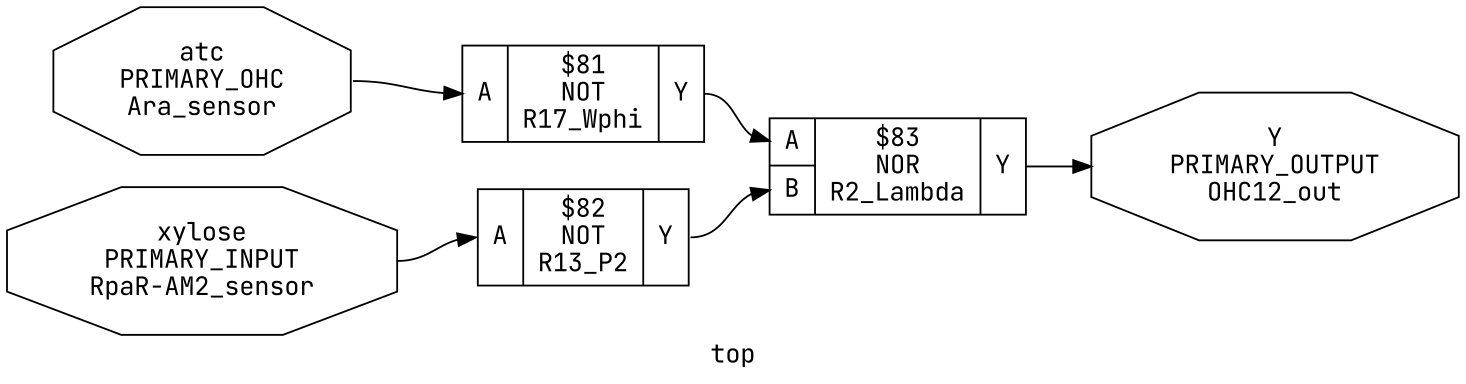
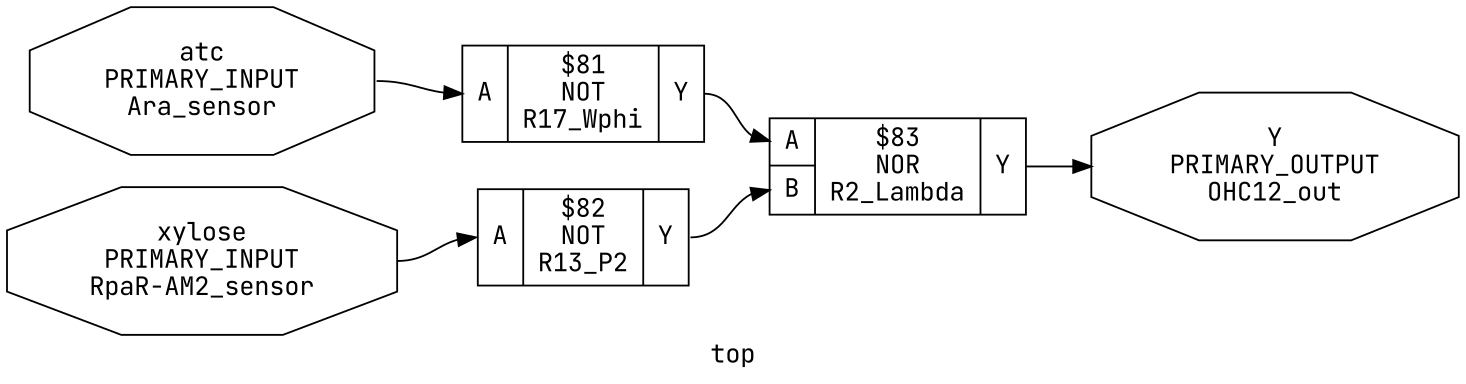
(202, 81) -> (202, 81)
